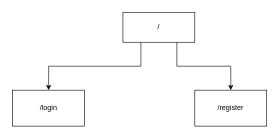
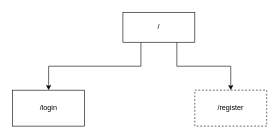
(231, 108) -> (231, 108)
